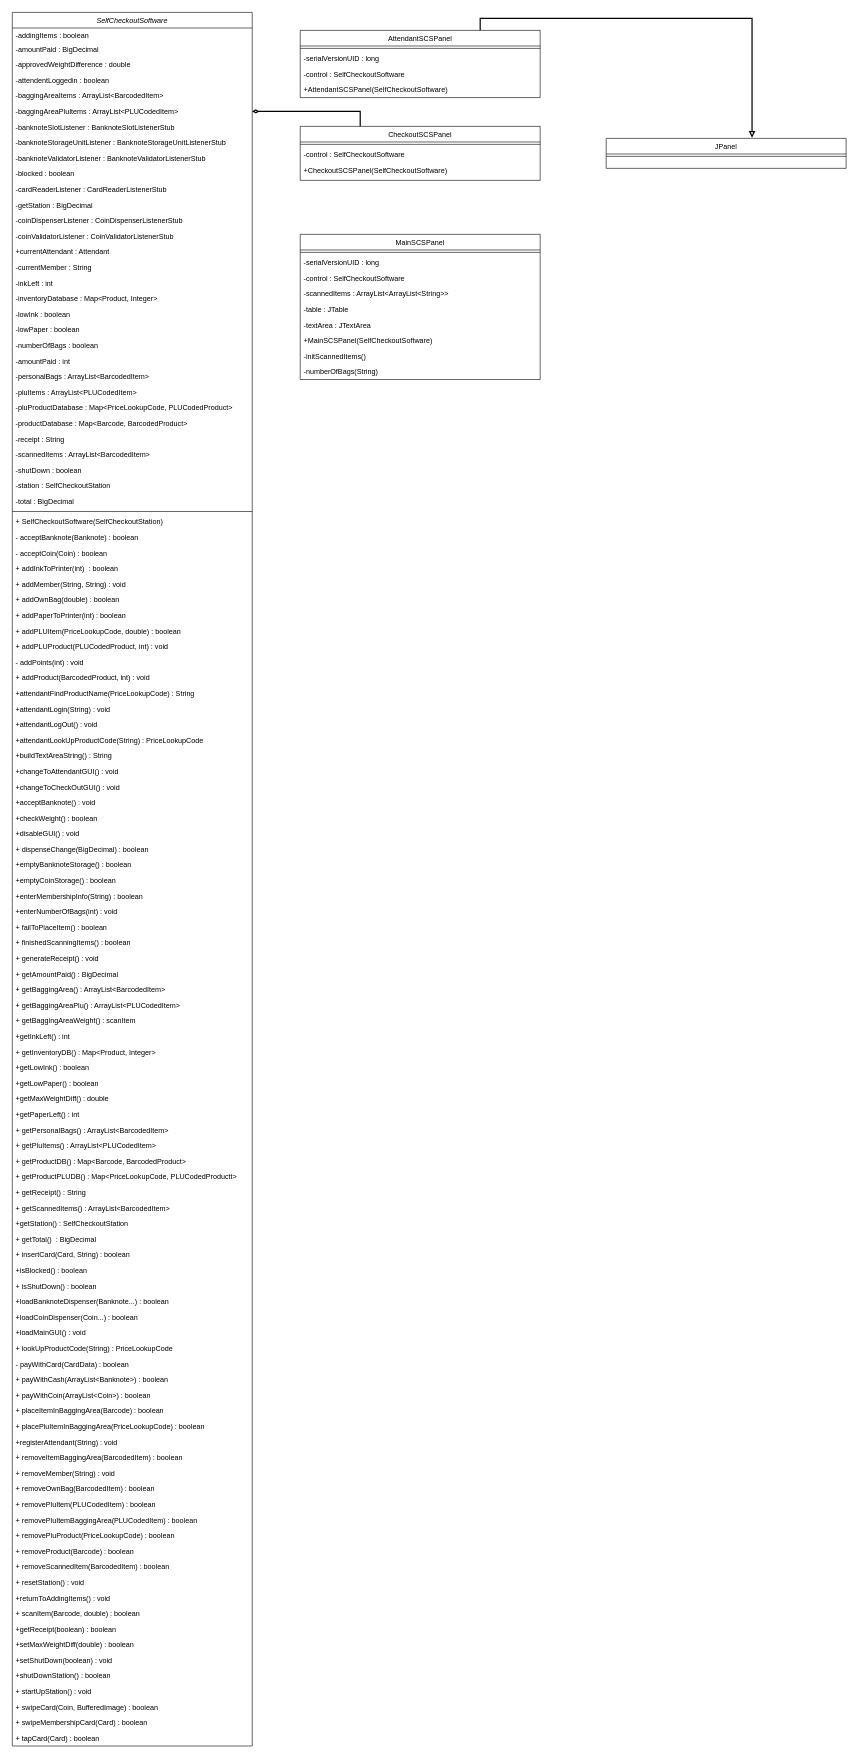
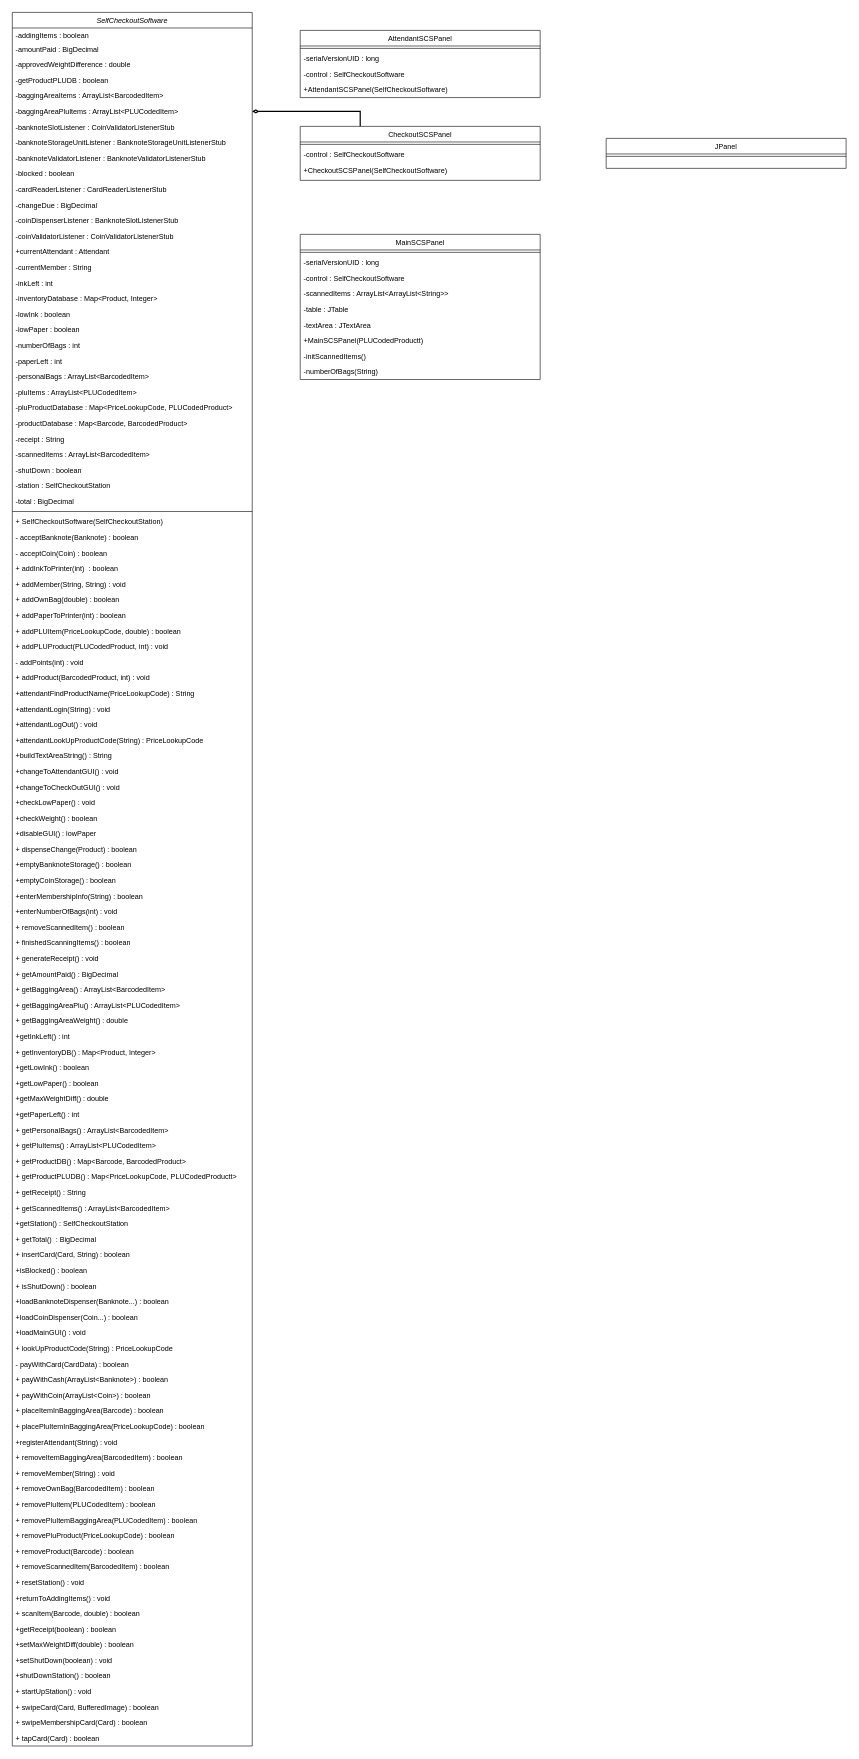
(667, 18) -> none
(67, 80) -> (64, 80)
(106, 127) -> (106, 127)
(57, 205) -> (56, 205)
(108, 221) -> (107, 221)
(371, 341) -> (364, 341)
(58, 346) -> (50, 346)
(45, 361) -> (44, 361)
(60, 803) -> (58, 803)
(50, 834) -> (58, 834)
(84, 850) -> (81, 850)
(67, 928) -> (73, 928)
(81, 1021) -> (76, 1021)
(92, 1708) -> (93, 1708)
